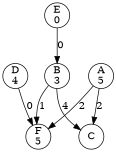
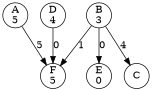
(57, 42) -> (99, 42)
(97, 103) -> none
(82, 106) -> (40, 46)
